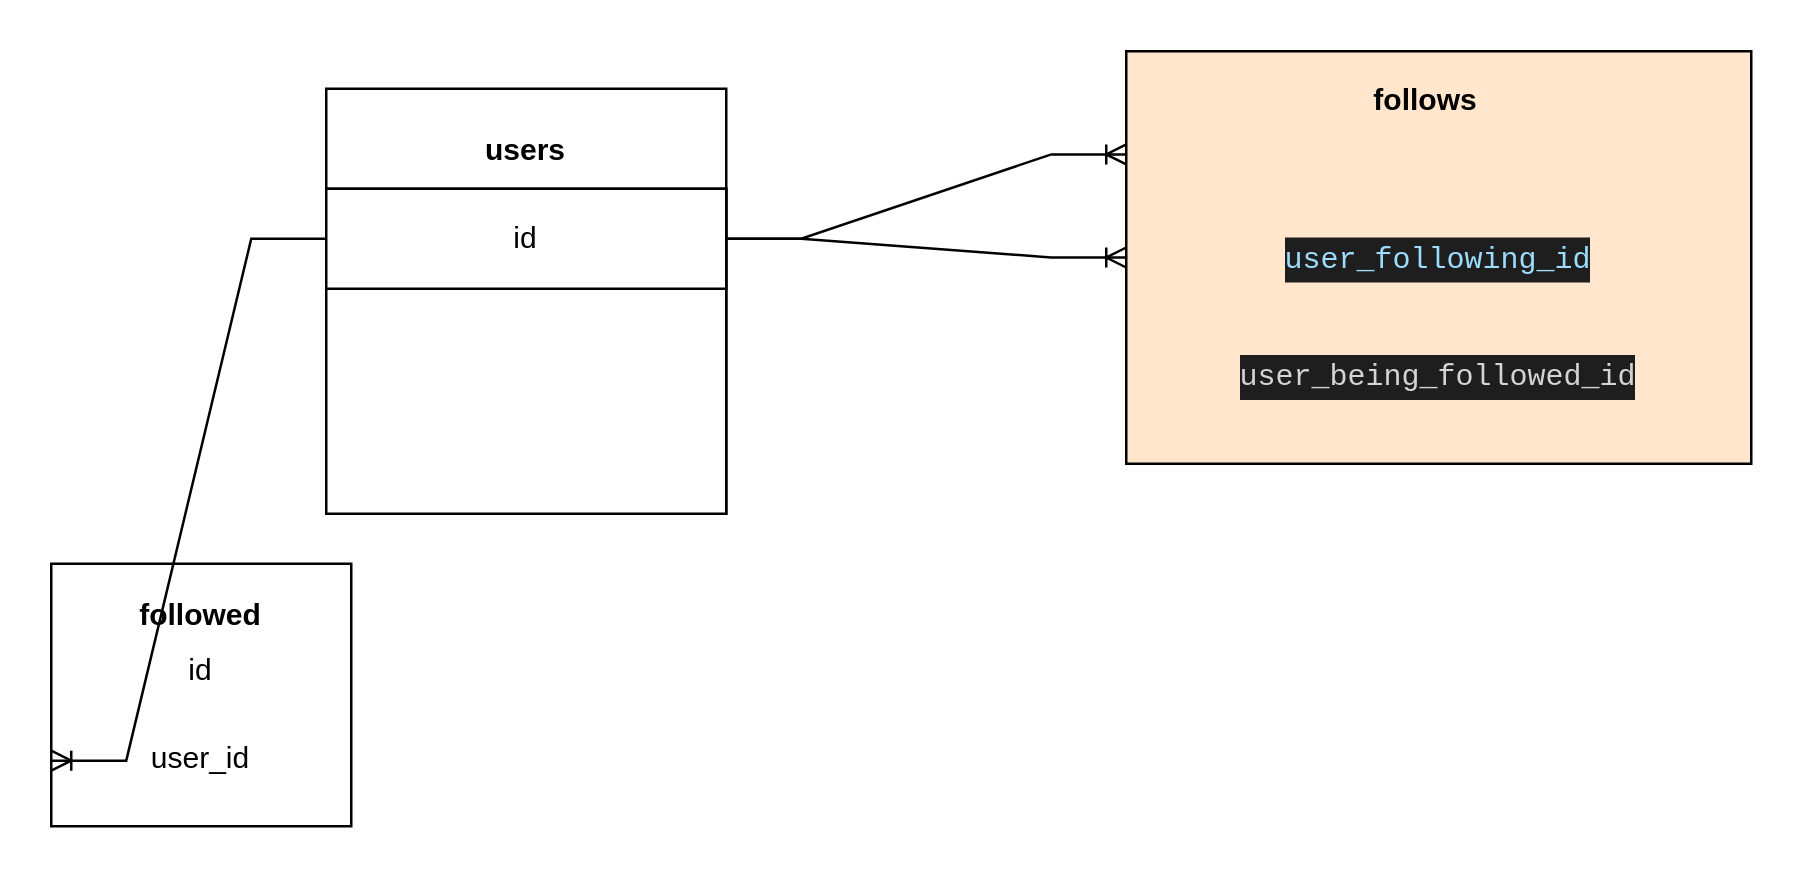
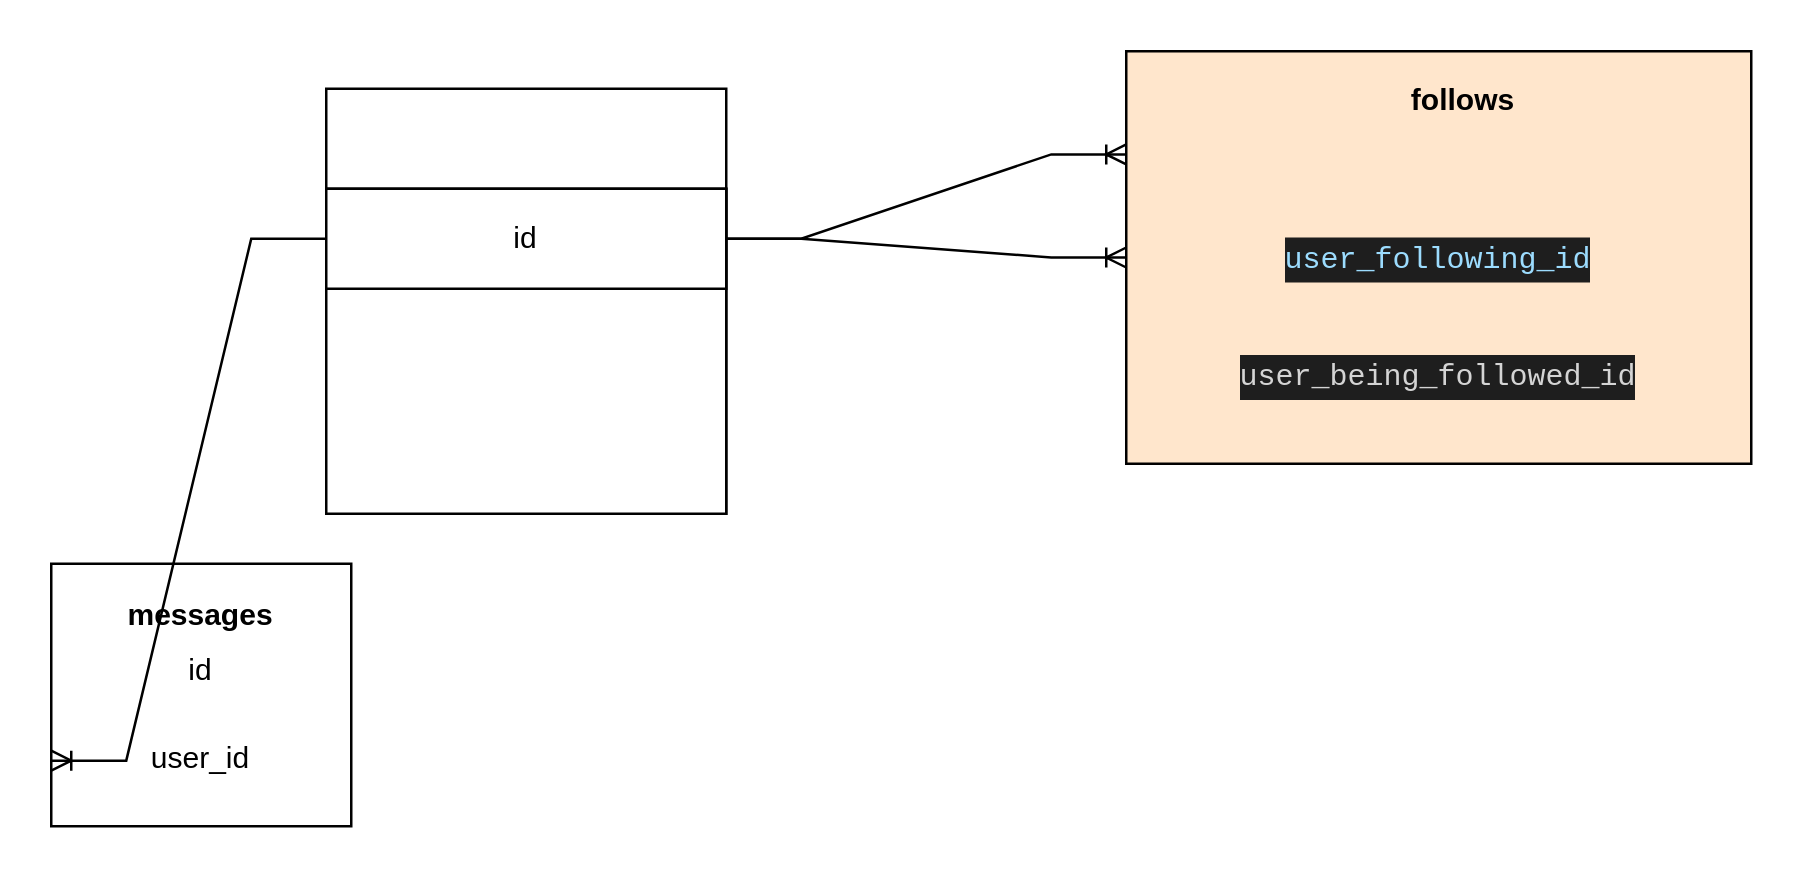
(1426, 101) -> (1464, 101)
(526, 151) -> none
(201, 634) -> (201, 634)
